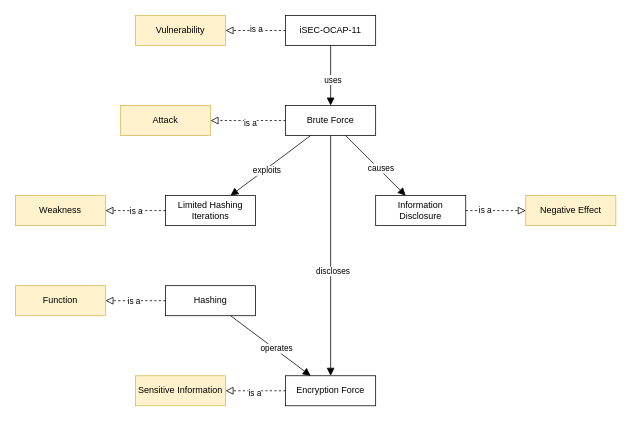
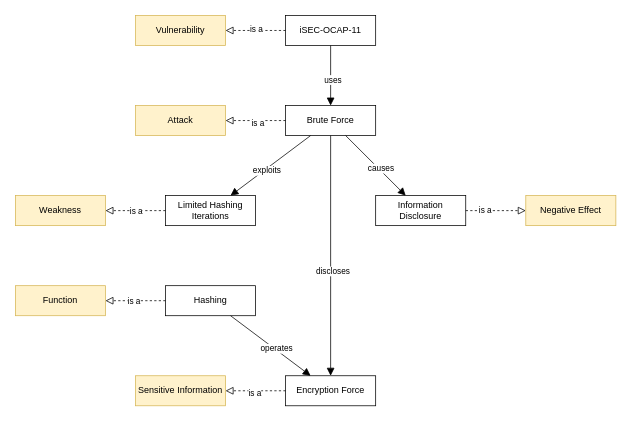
(165, 120) -> (180, 120)
